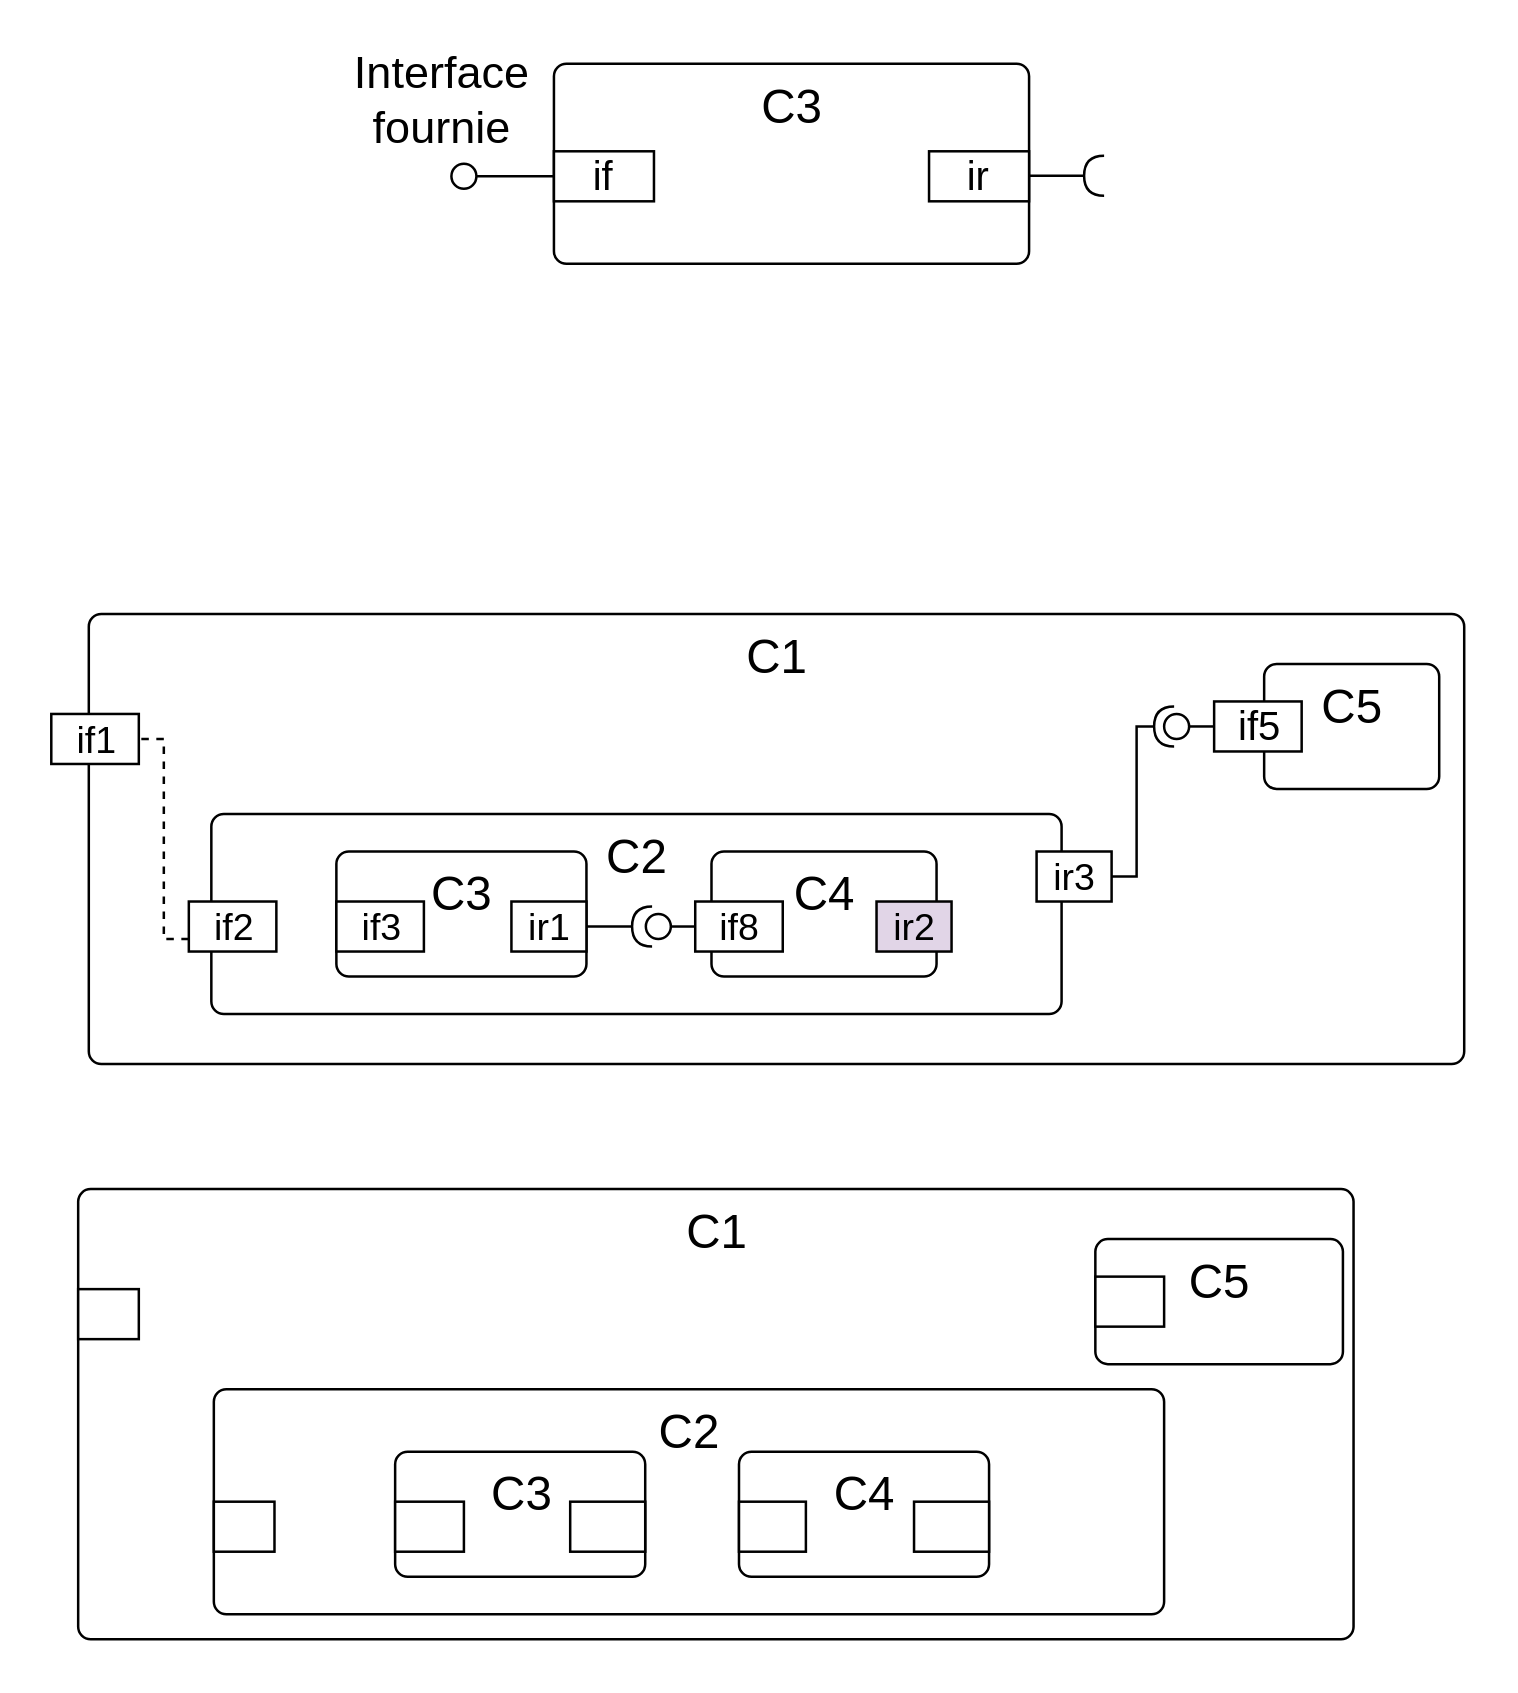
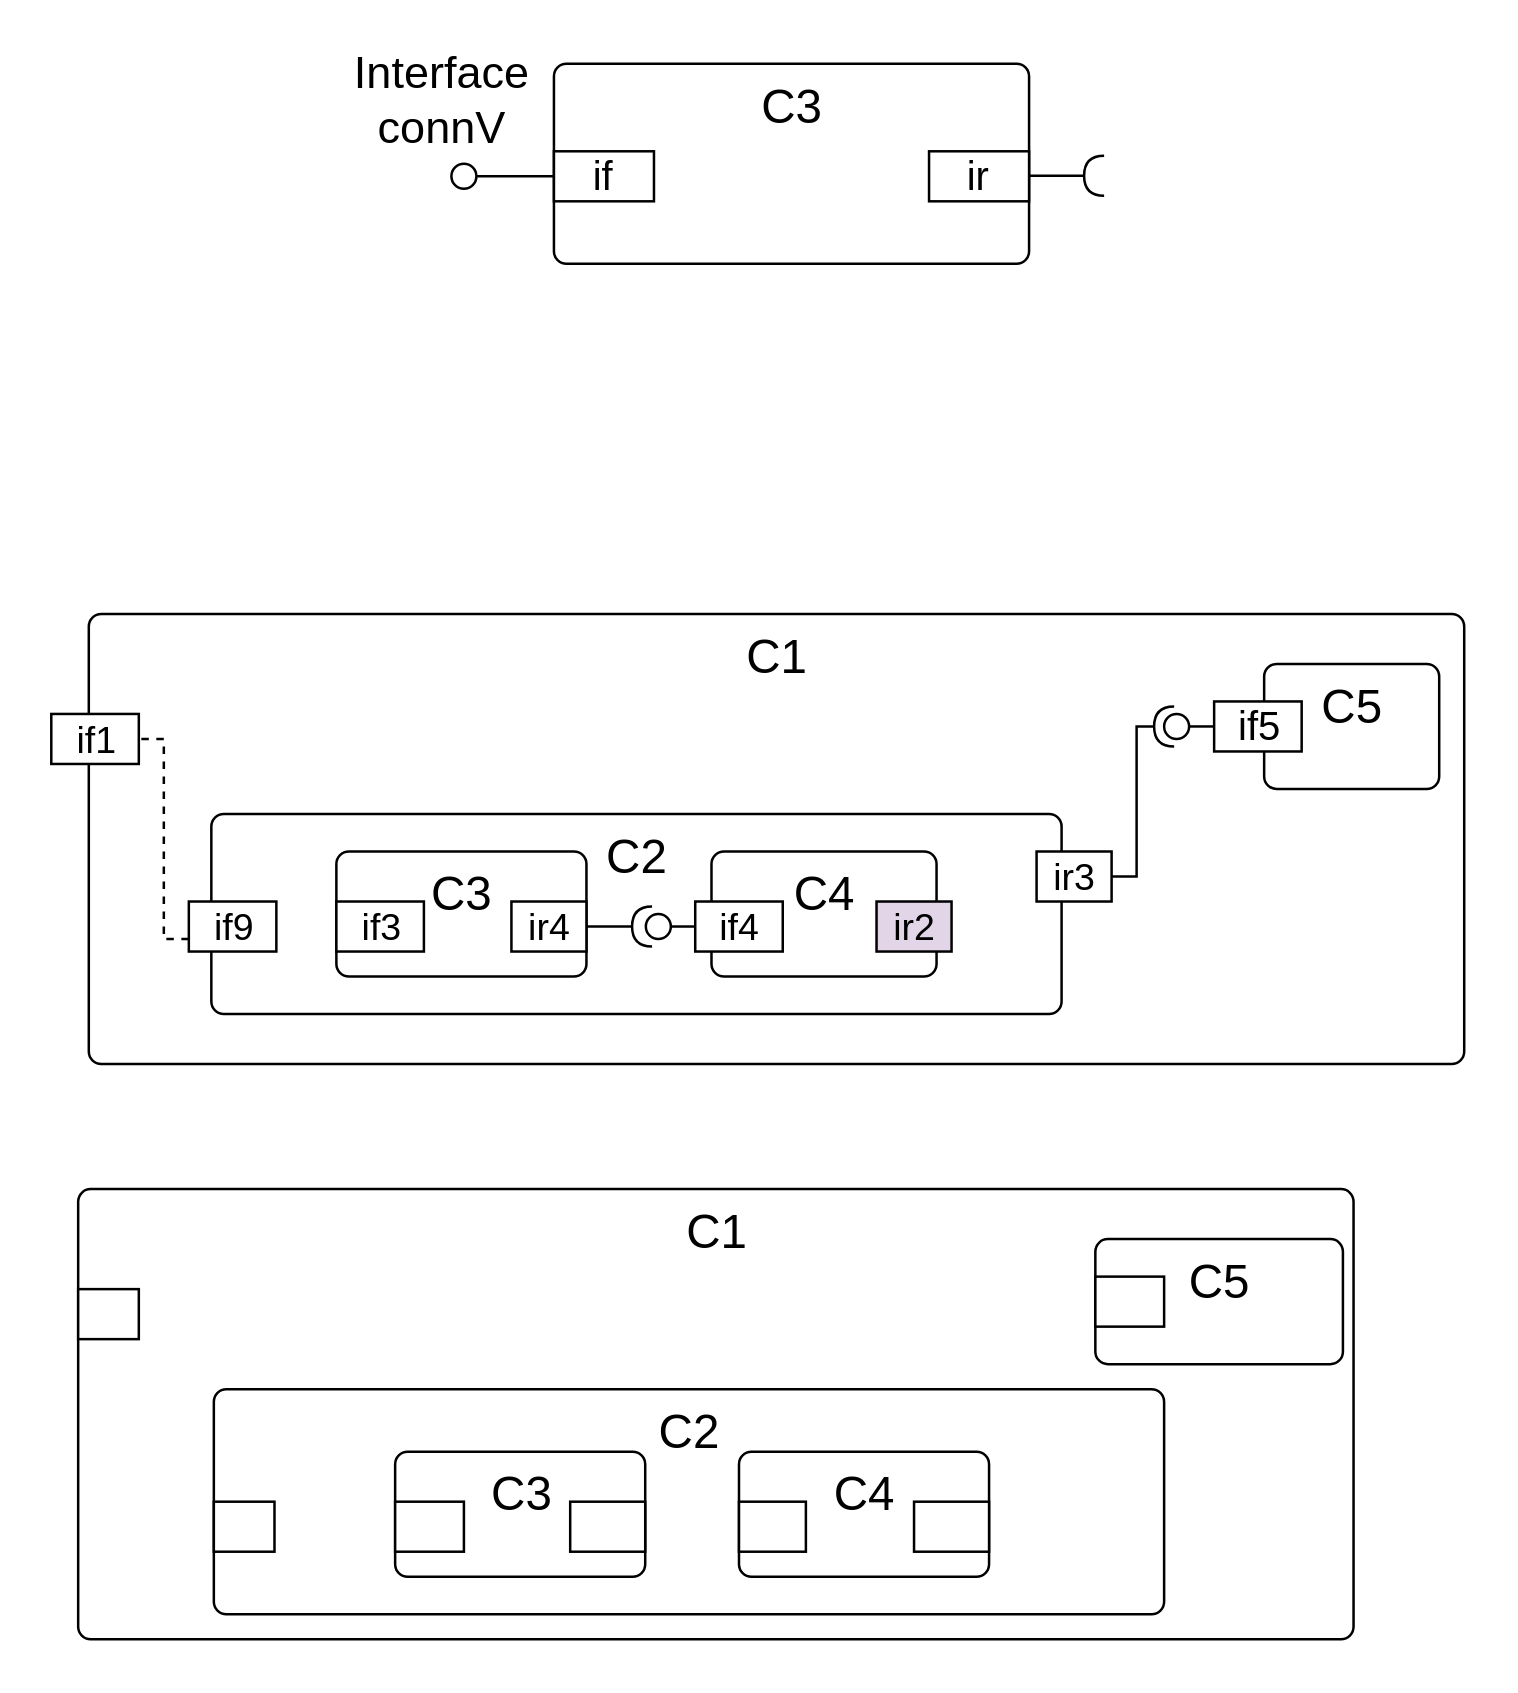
(443, 101) -> (443, 101)
(235, 926) -> (235, 926)
(550, 926) -> (550, 926)
(740, 926) -> (740, 926)
